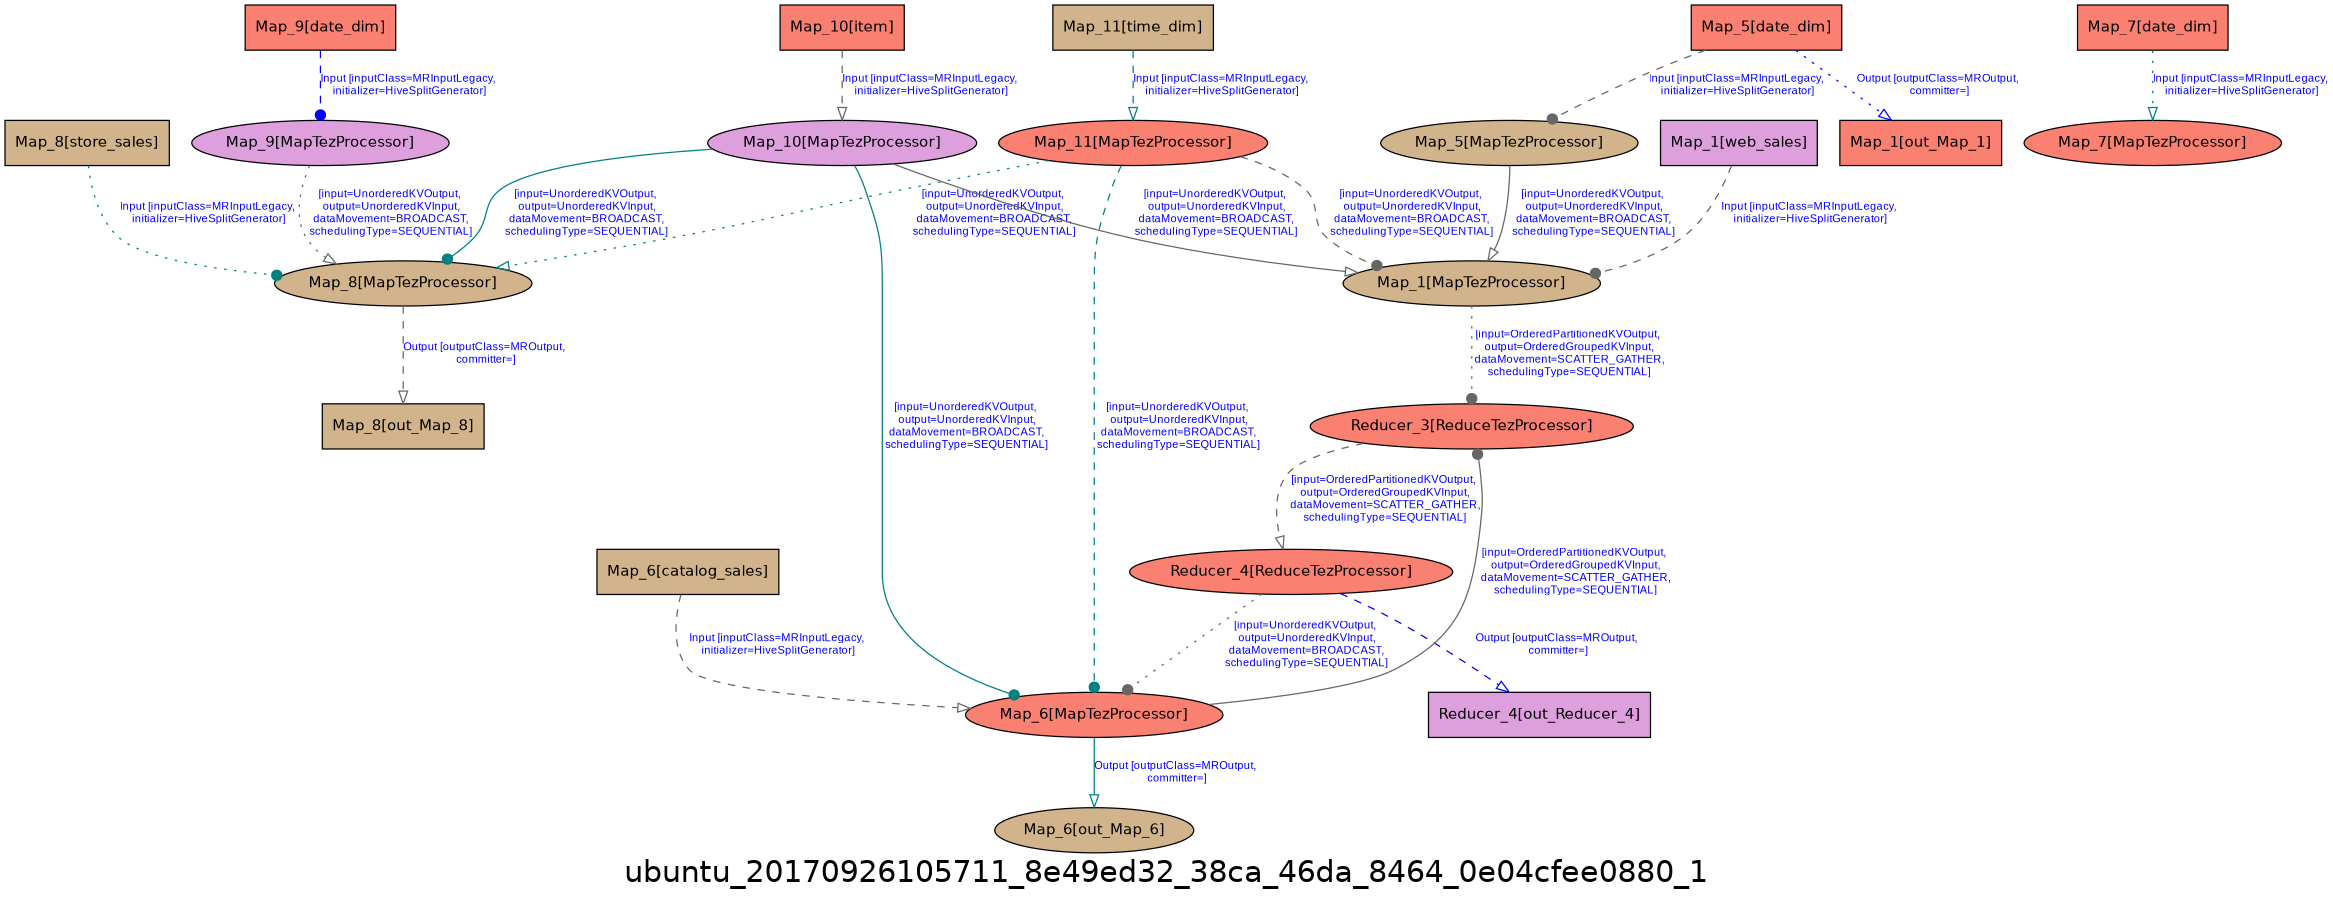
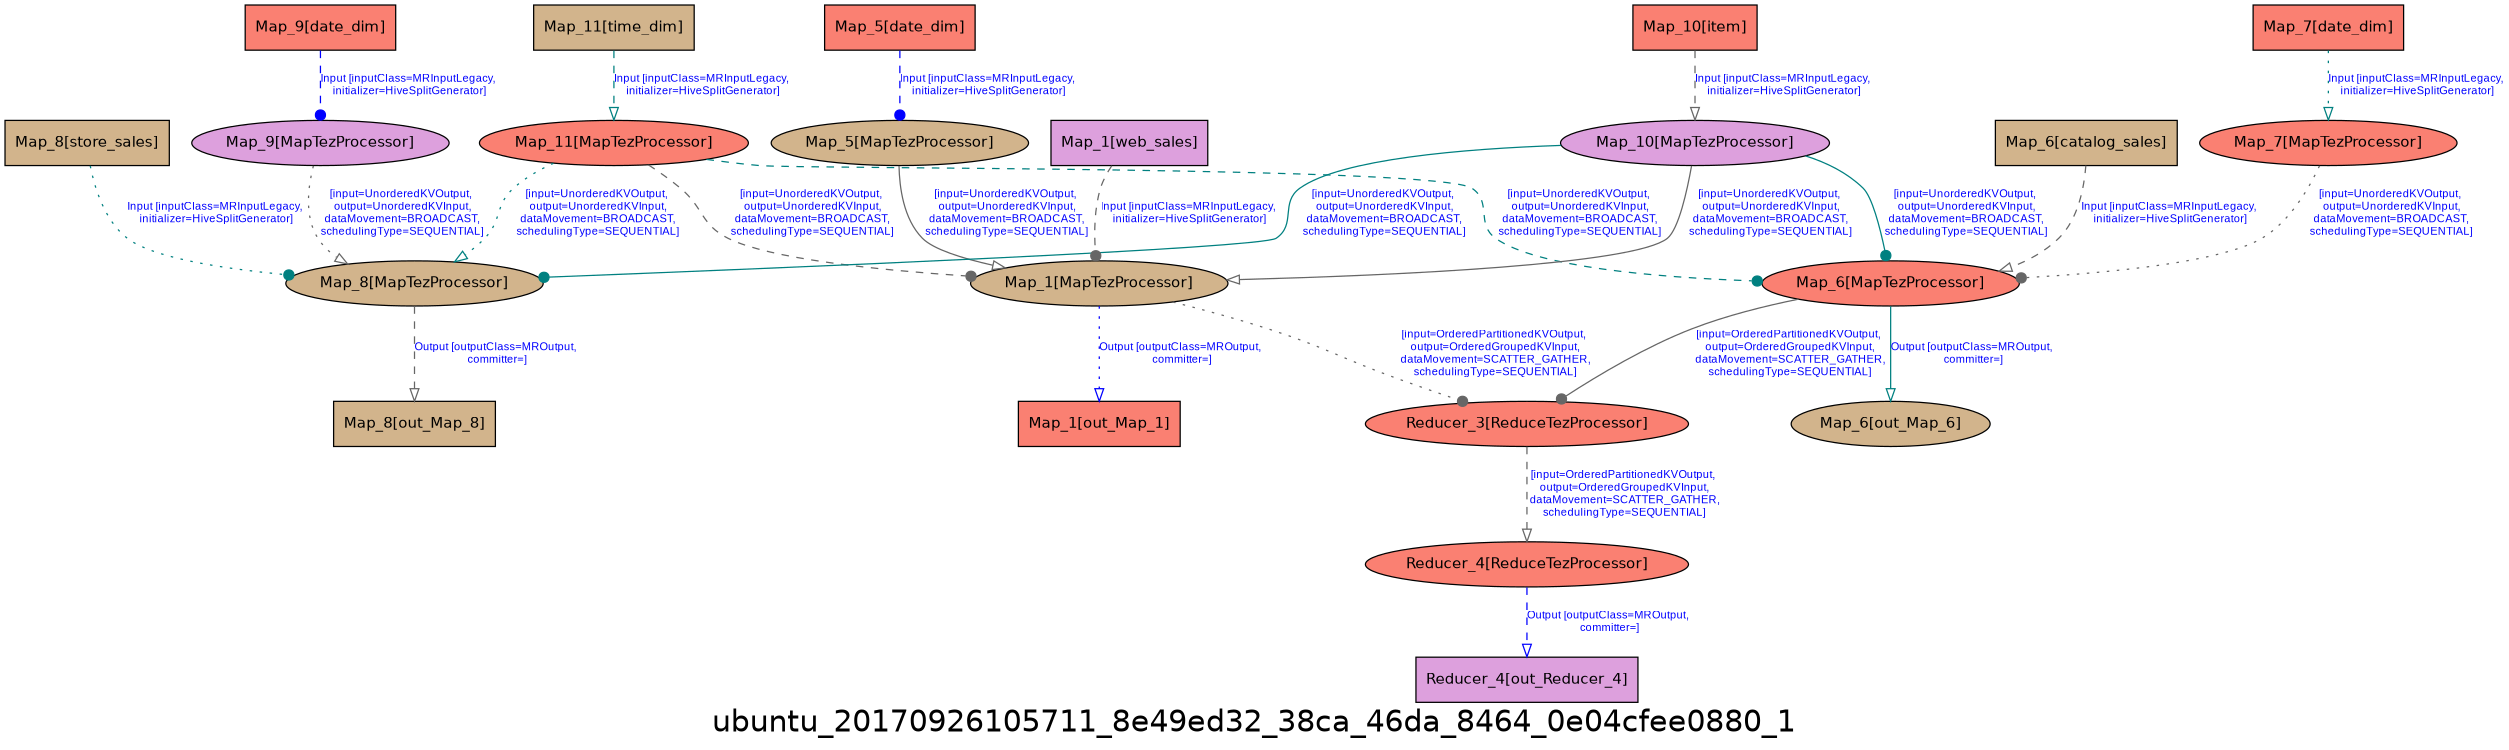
(1630, 81) -> (900, 80)
(1839, 82) -> (1099, 347)
(1197, 640) -> (2192, 260)
